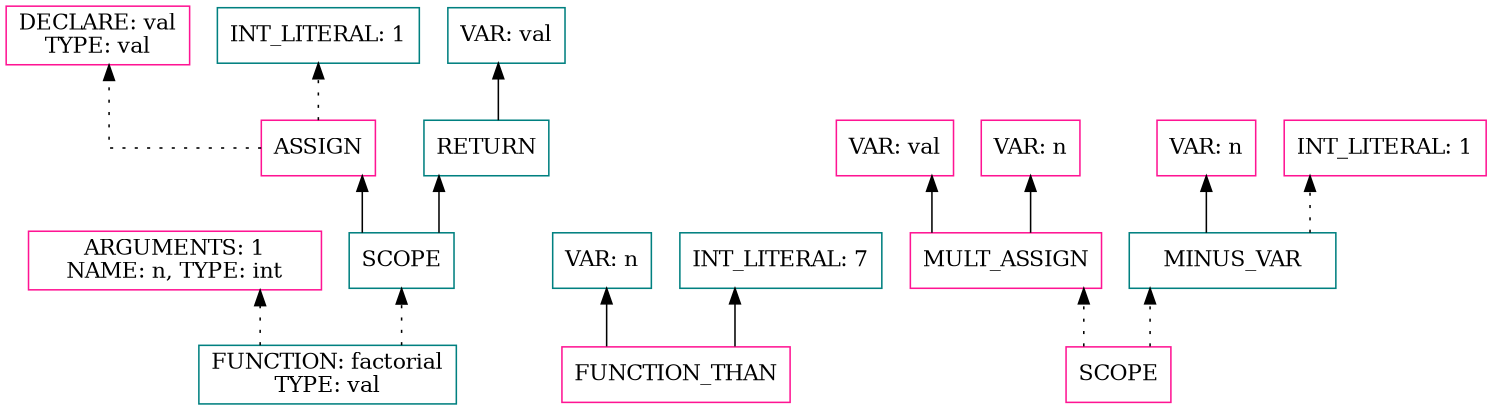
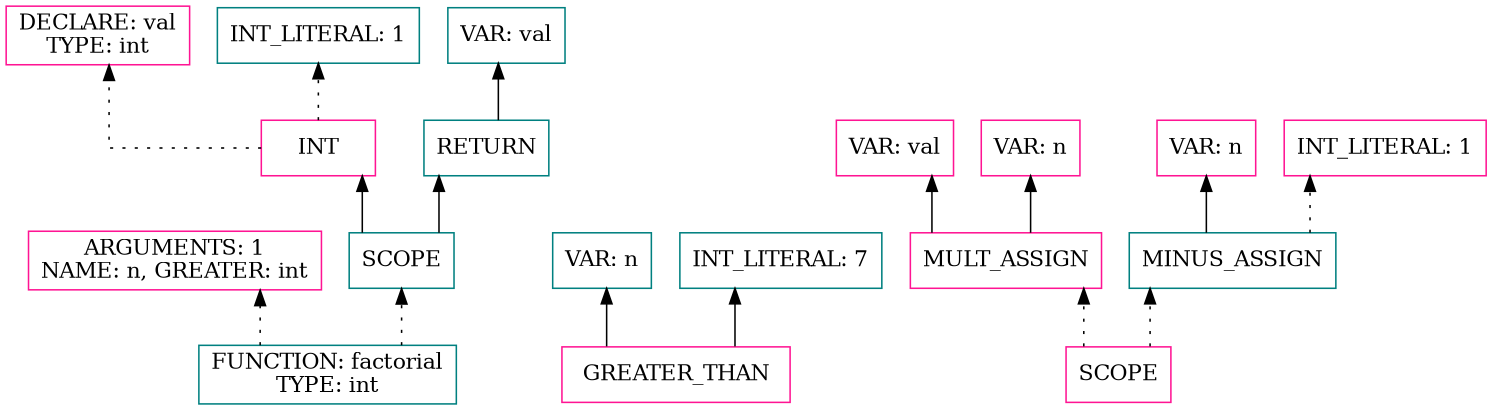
(98, 35) -> (98, 35)
(318, 148) -> (318, 148)
(175, 261) -> (175, 261)
(1233, 261) -> (1233, 261)
(328, 375) -> (328, 375)
(676, 375) -> (676, 375)
